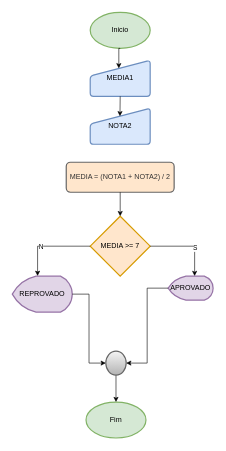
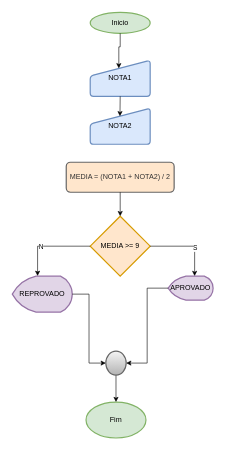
(120, 30) -> (120, 23)
(120, 78) -> (120, 78)
(120, 246) -> (120, 246)
